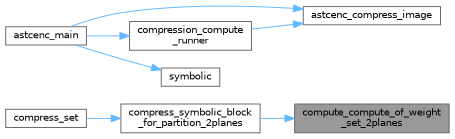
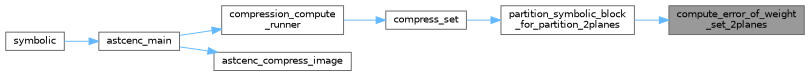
(272, 27) -> (360, 20)
(113, 57) -> (77, 41)
(191, 118) -> (568, 20)
(372, 118) -> (737, 20)
